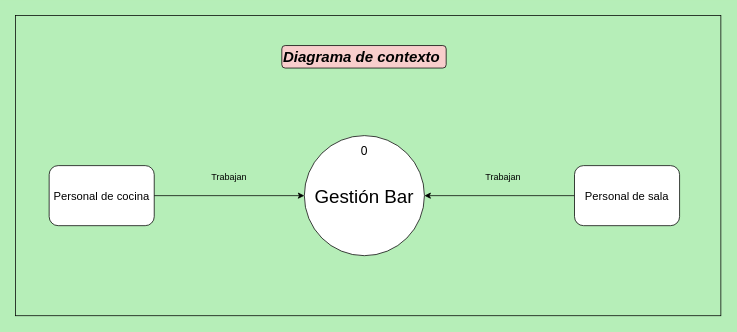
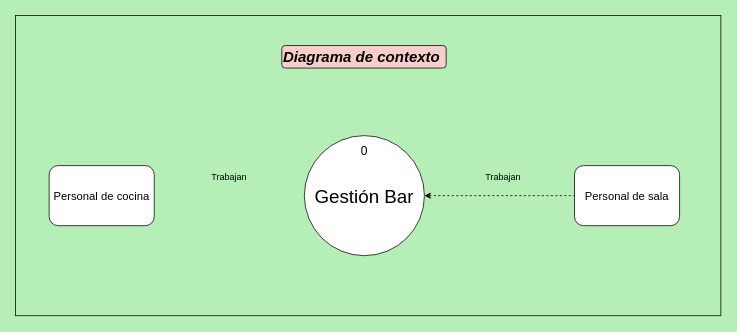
(226, 195) -> none
(501, 195) -> (501, 195)
